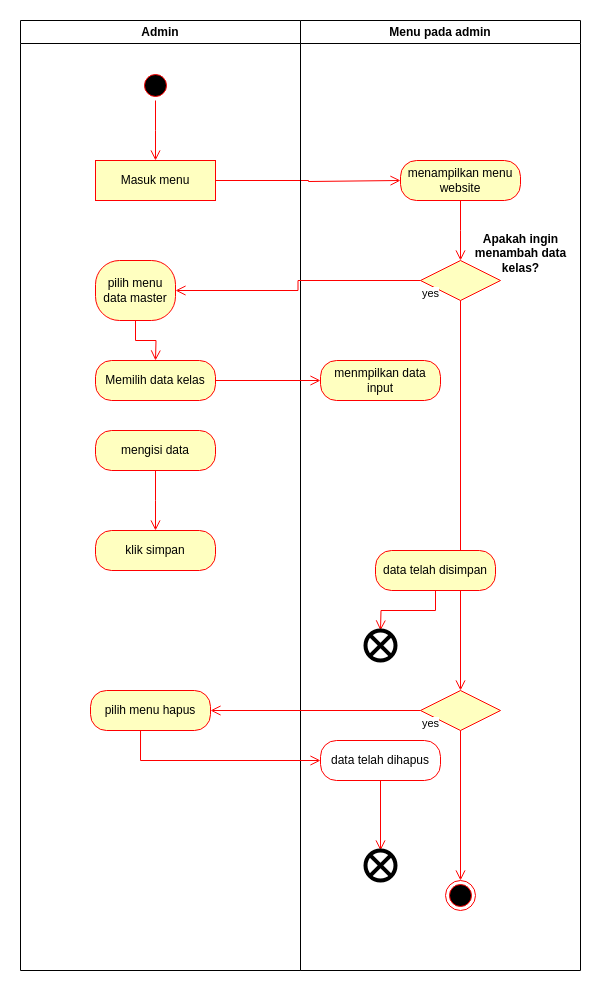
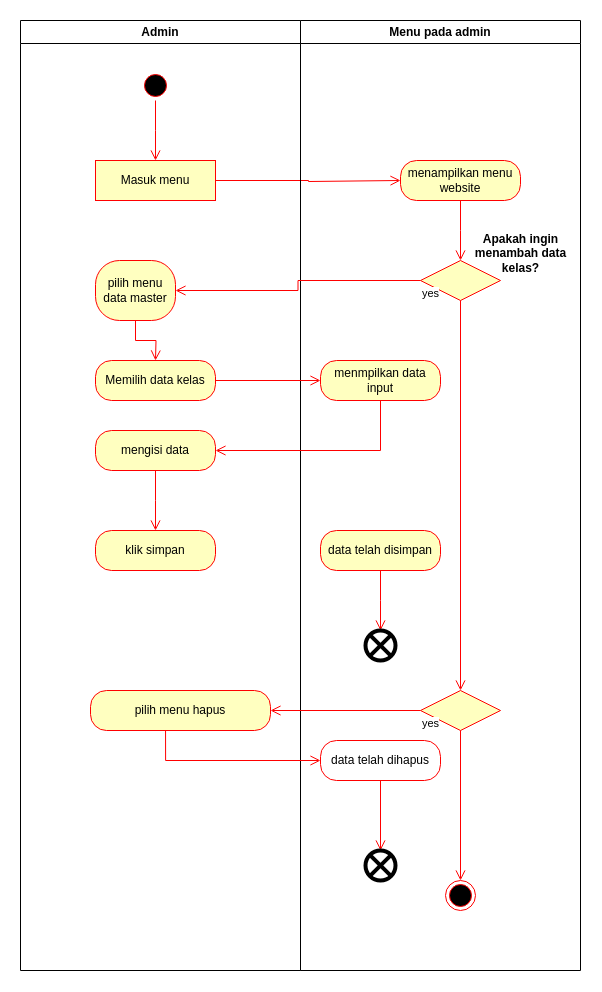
none -> (324, 451)
(436, 571) -> (381, 551)
(151, 711) -> (181, 711)
